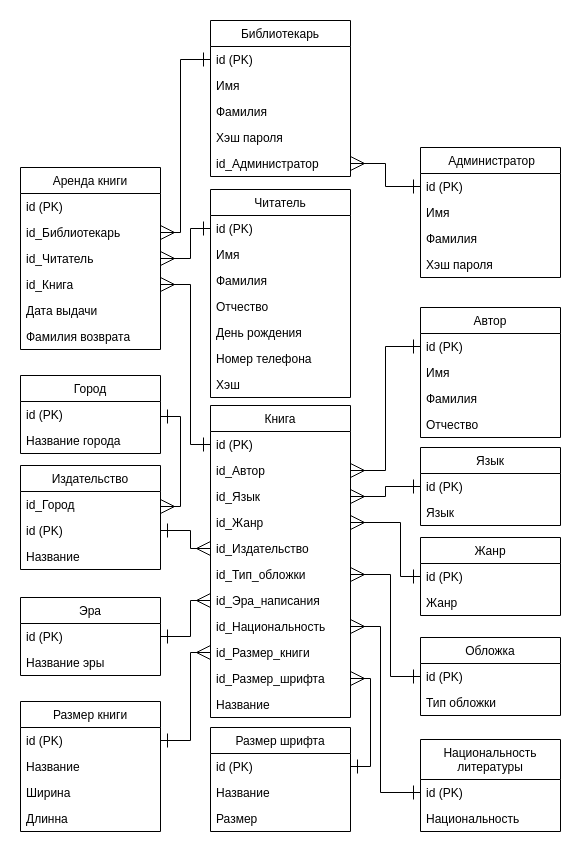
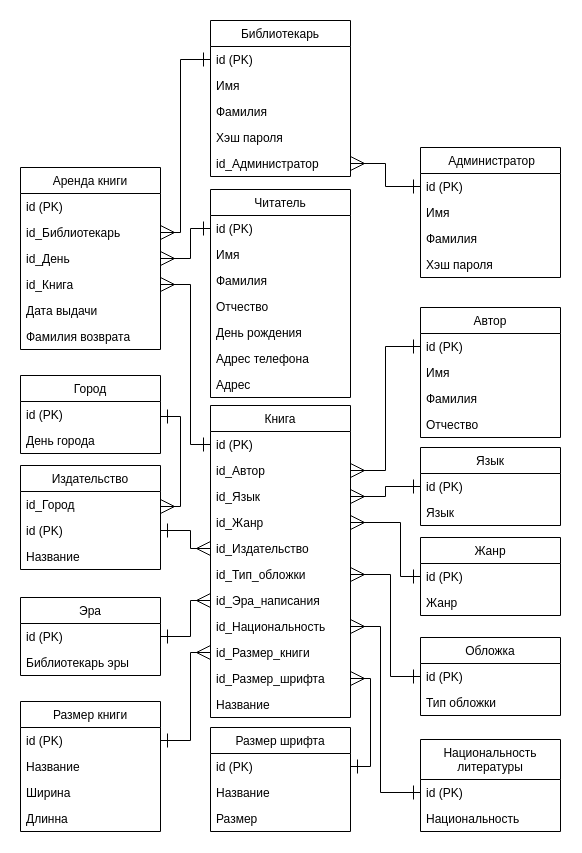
(61, 259) -> (48, 259)
(261, 359) -> (261, 359)
(226, 385) -> (233, 385)
(75, 441) -> (61, 441)
(65, 663) -> (78, 663)
